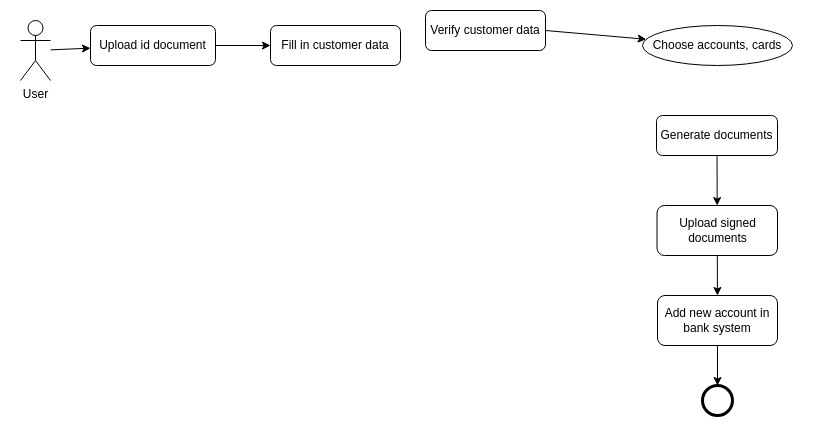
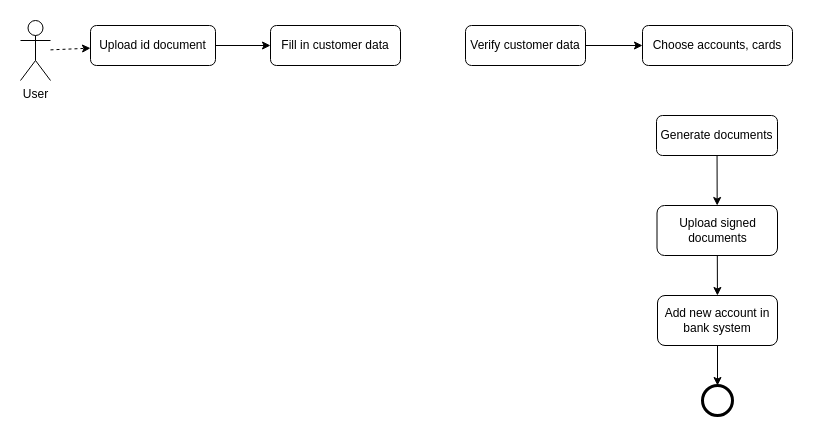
(486, 31) -> (526, 46)
(718, 46) -> (718, 46)
(66, 49) -> (66, 49)
